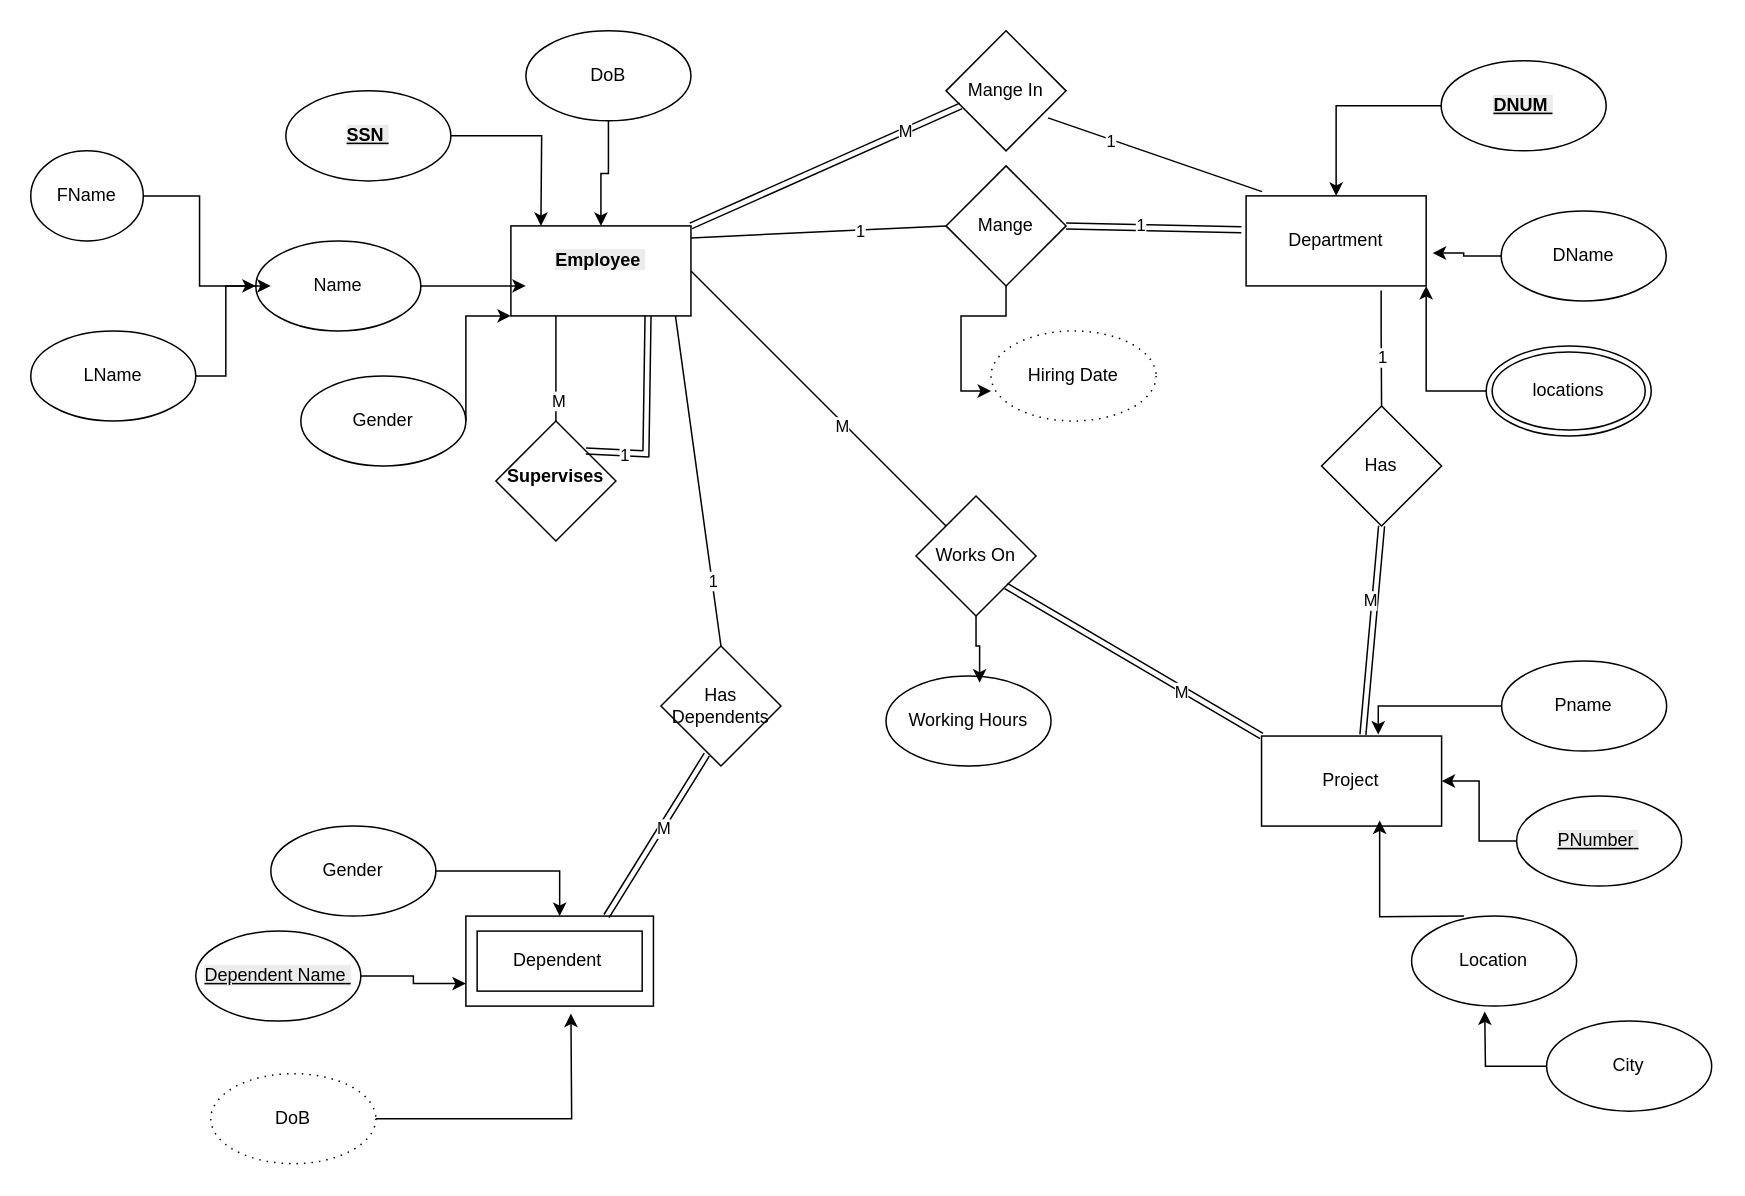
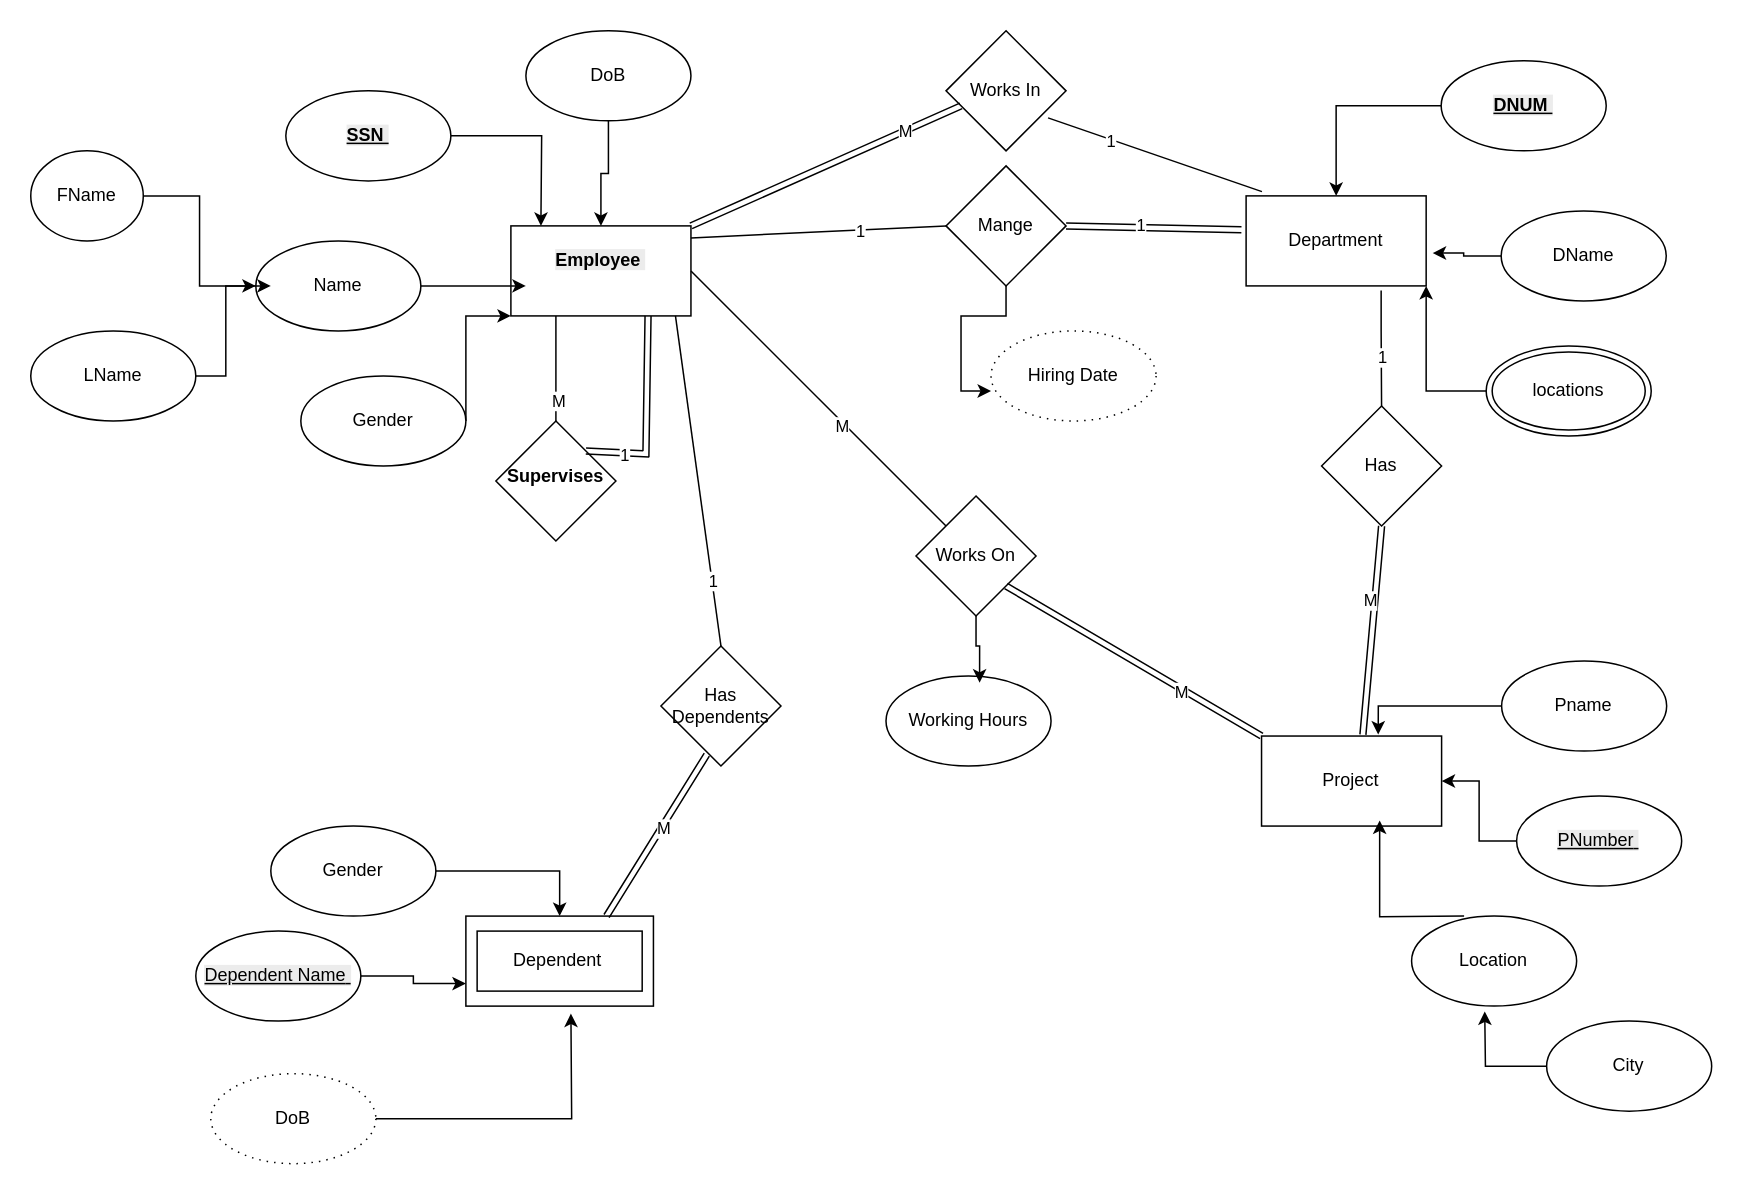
(1006, 91) -> (1006, 91)
